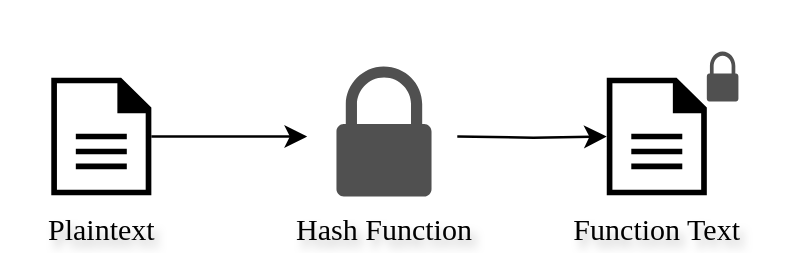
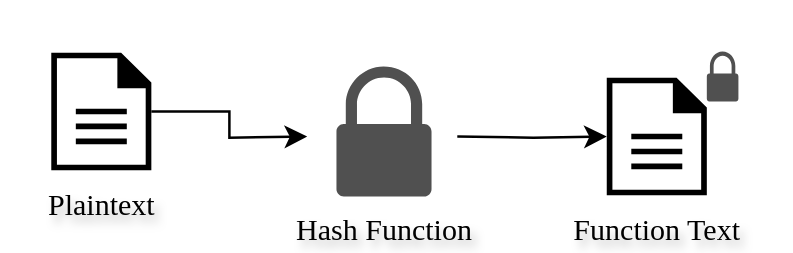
(101, 136) -> (101, 111)
